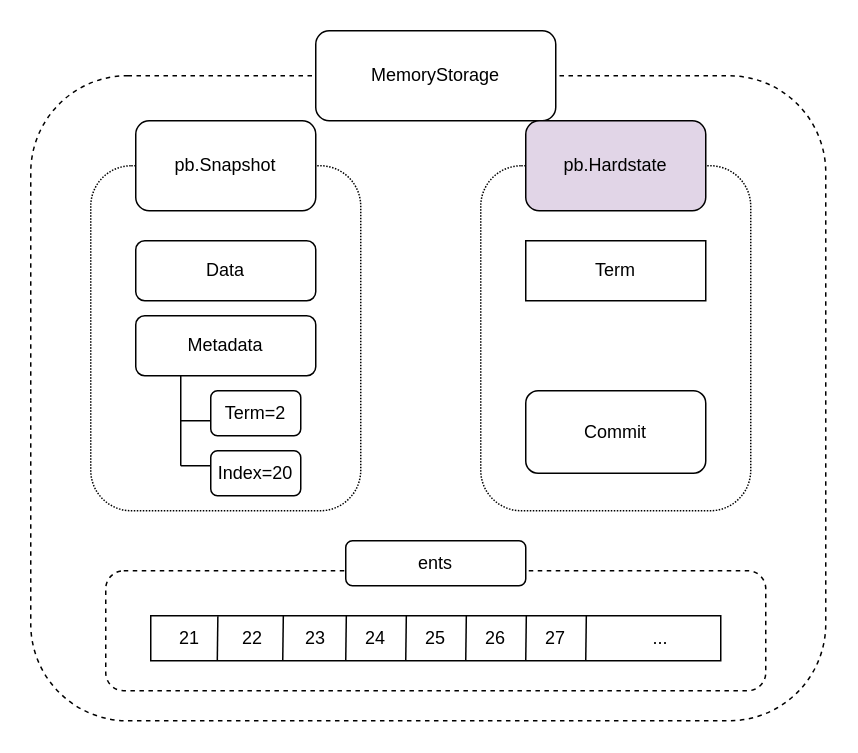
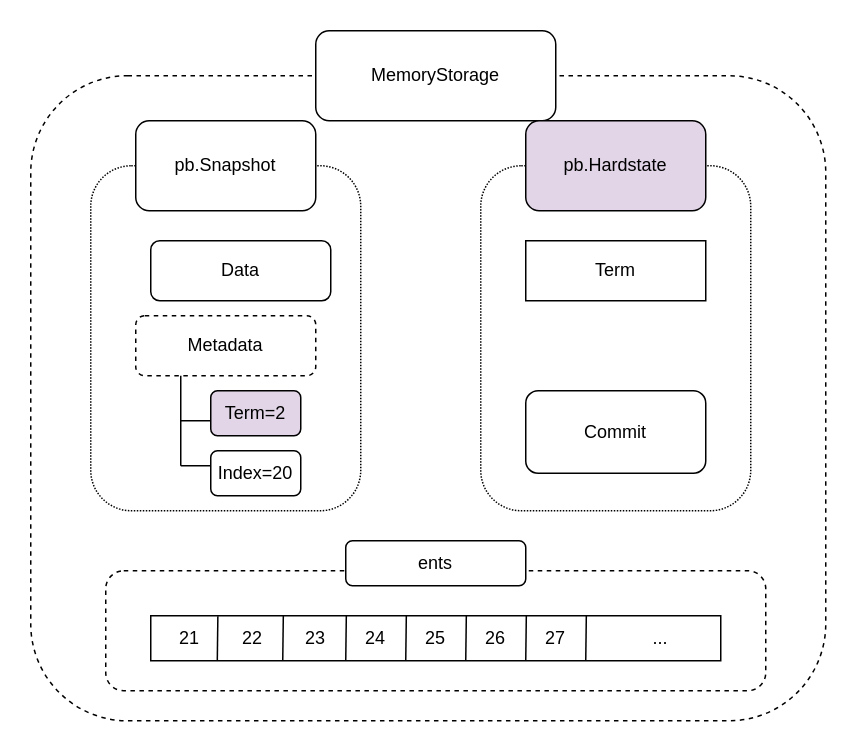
(226, 271) -> (241, 271)
(226, 346) -> (226, 346)
(256, 413) -> (256, 413)
